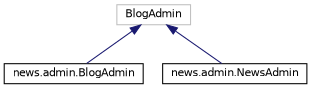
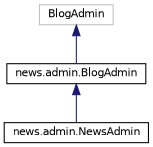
(199, 47) -> (76, 109)
